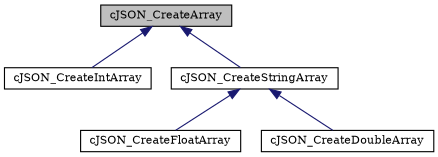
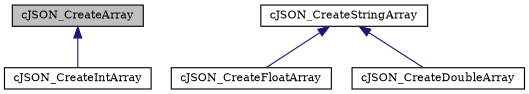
(215, 50) -> none
